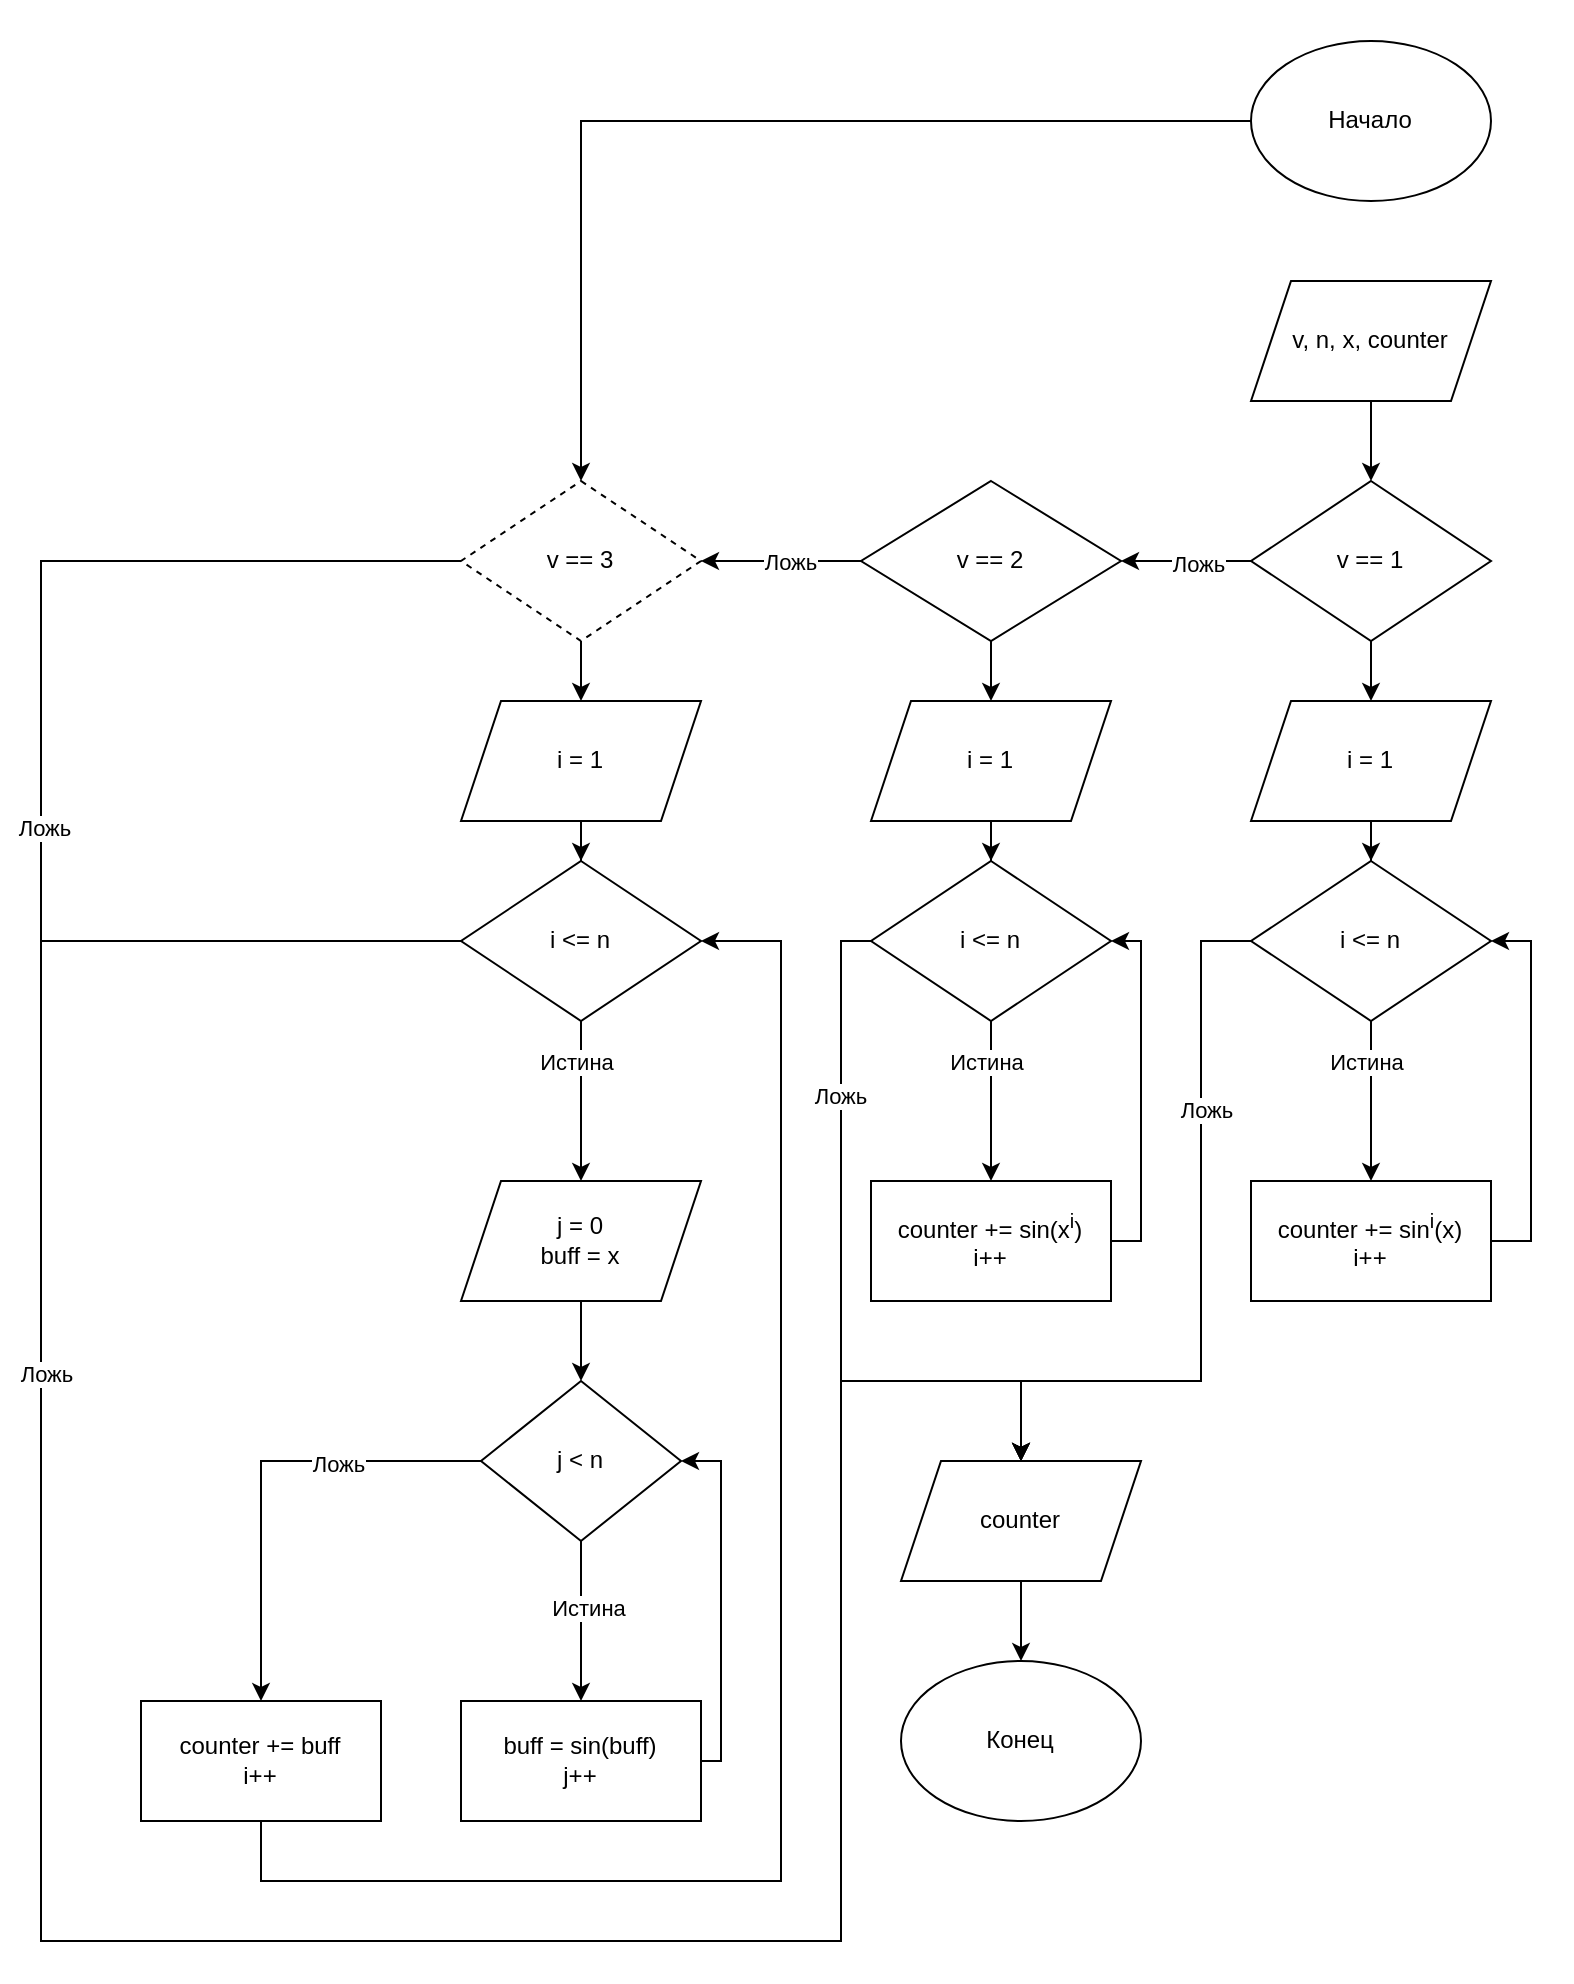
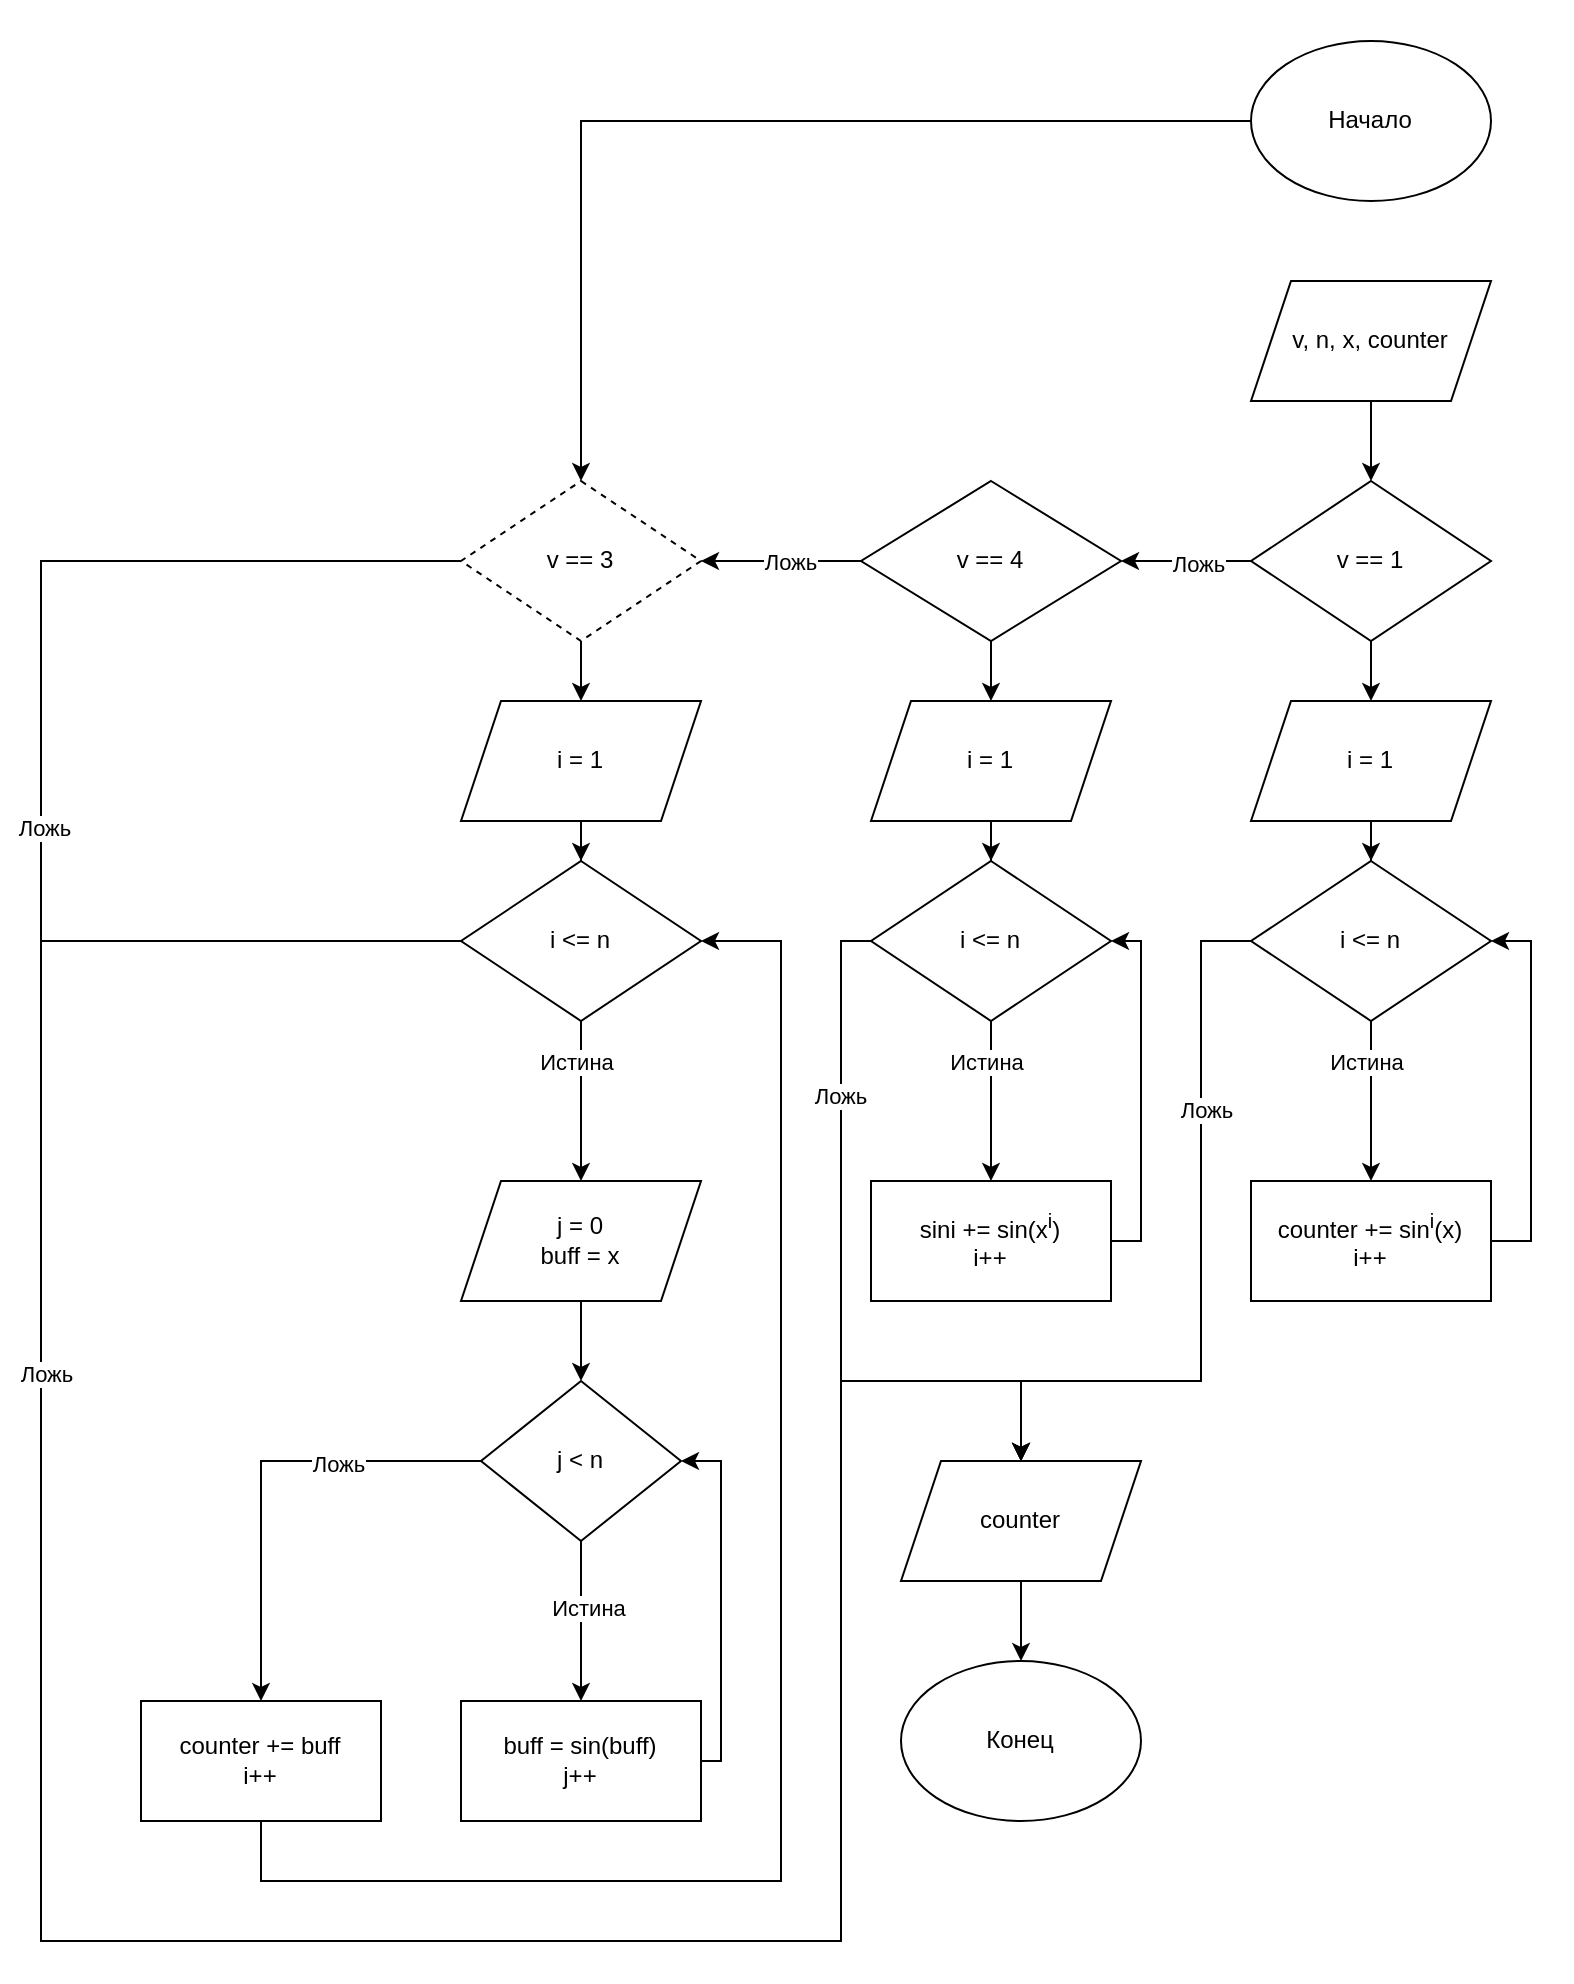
(991, 561) -> (991, 561)
(991, 1241) -> (991, 1241)
